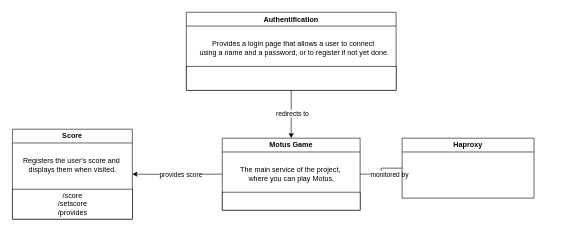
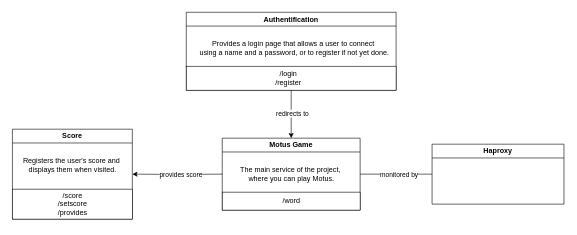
none -> (288, 78)
(468, 168) -> (498, 174)
none -> (291, 201)
